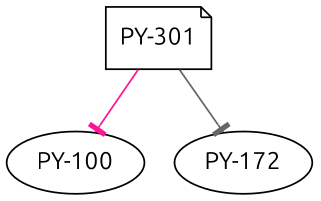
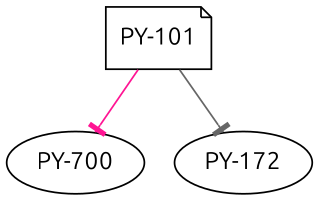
(159, 38) -> (159, 38)
(76, 163) -> (76, 163)
